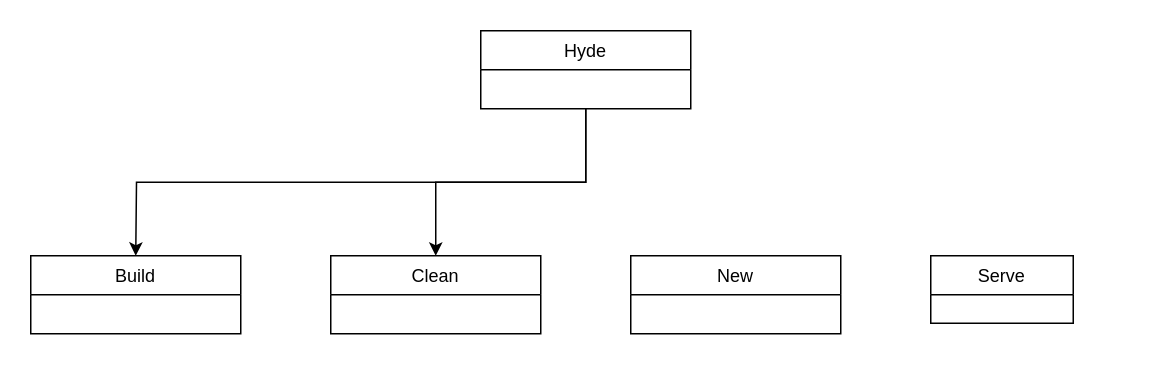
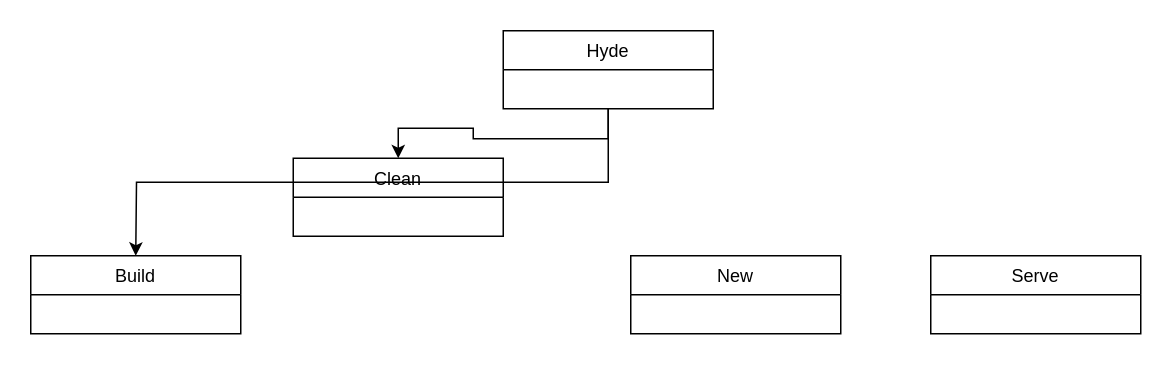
(586, 70) -> (608, 70)
(1002, 290) -> (1036, 295)
(436, 295) -> (398, 197)
